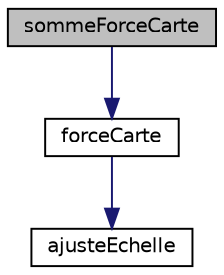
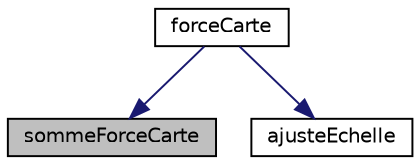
(112, 73) -> (174, 75)
